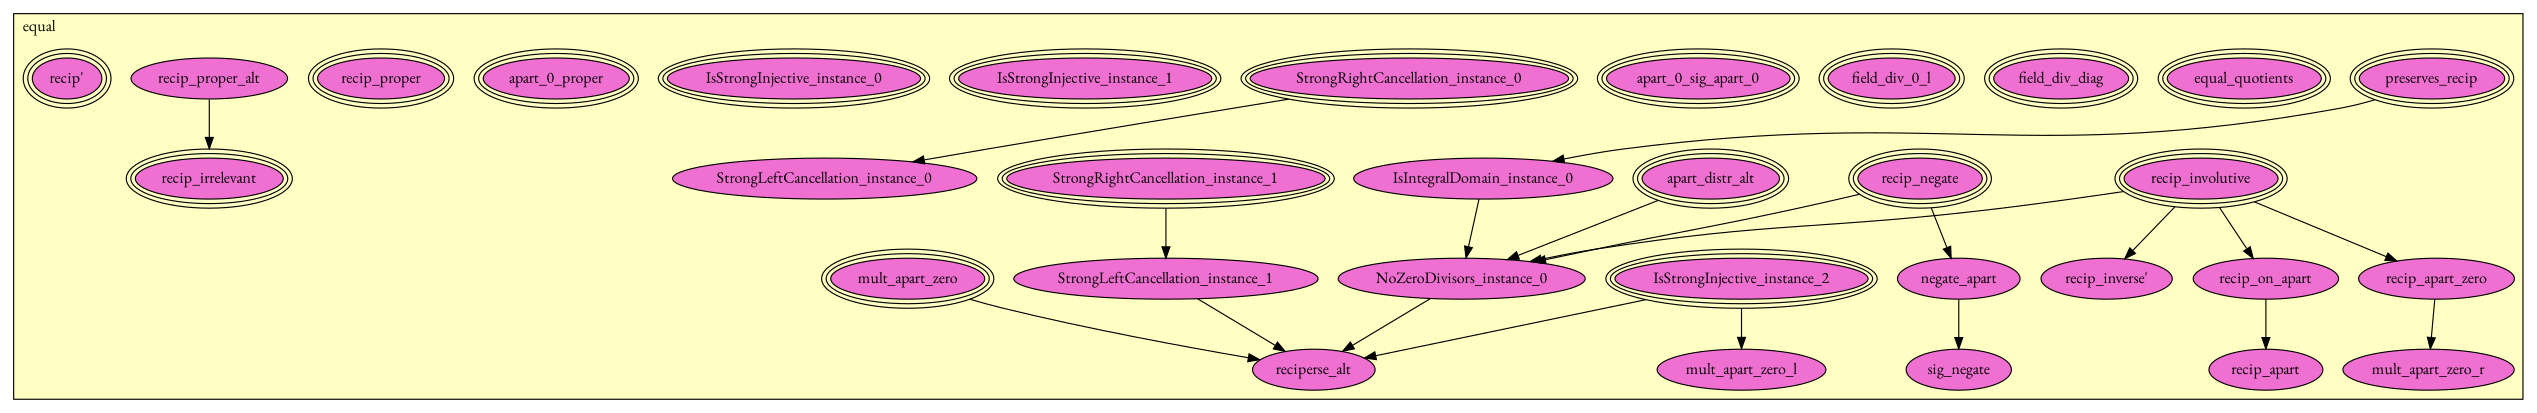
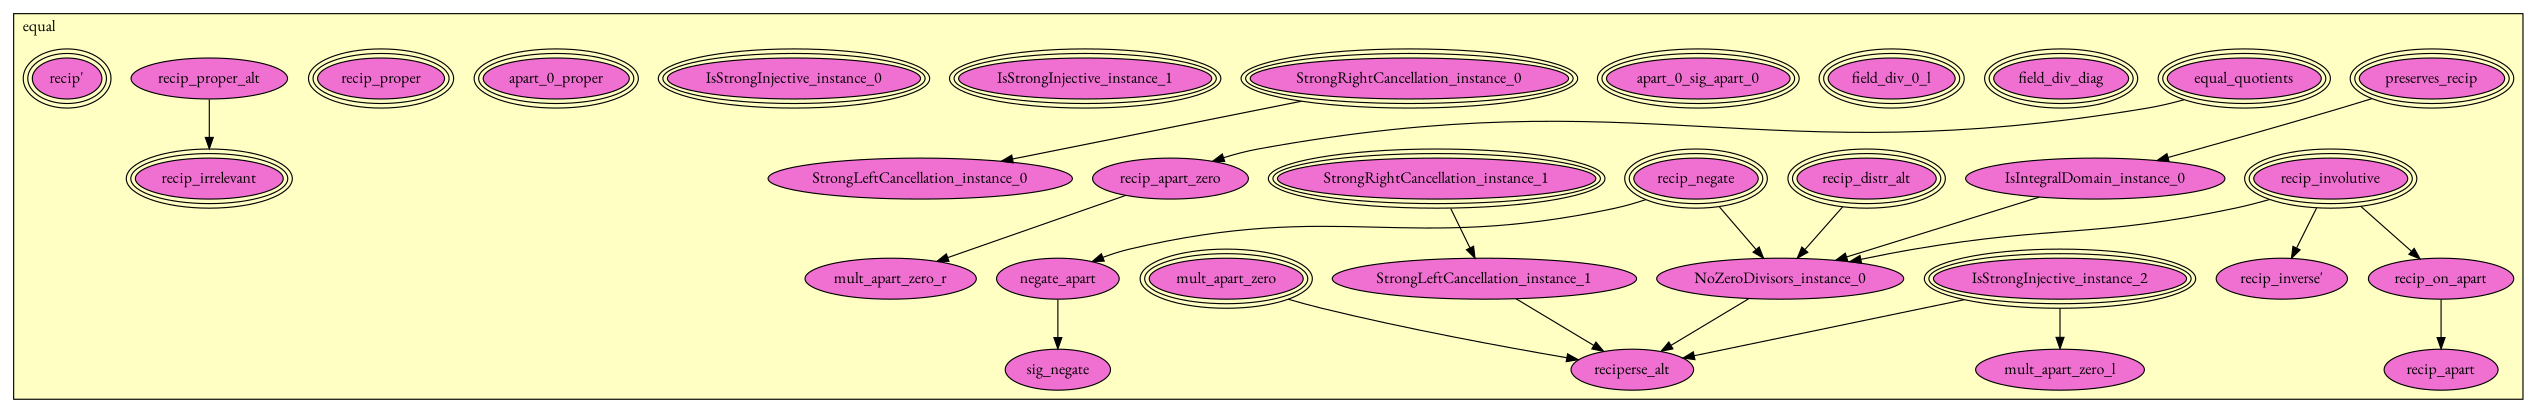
(1711, 179) -> (1867, 179)
(2320, 229) -> (1704, 127)
